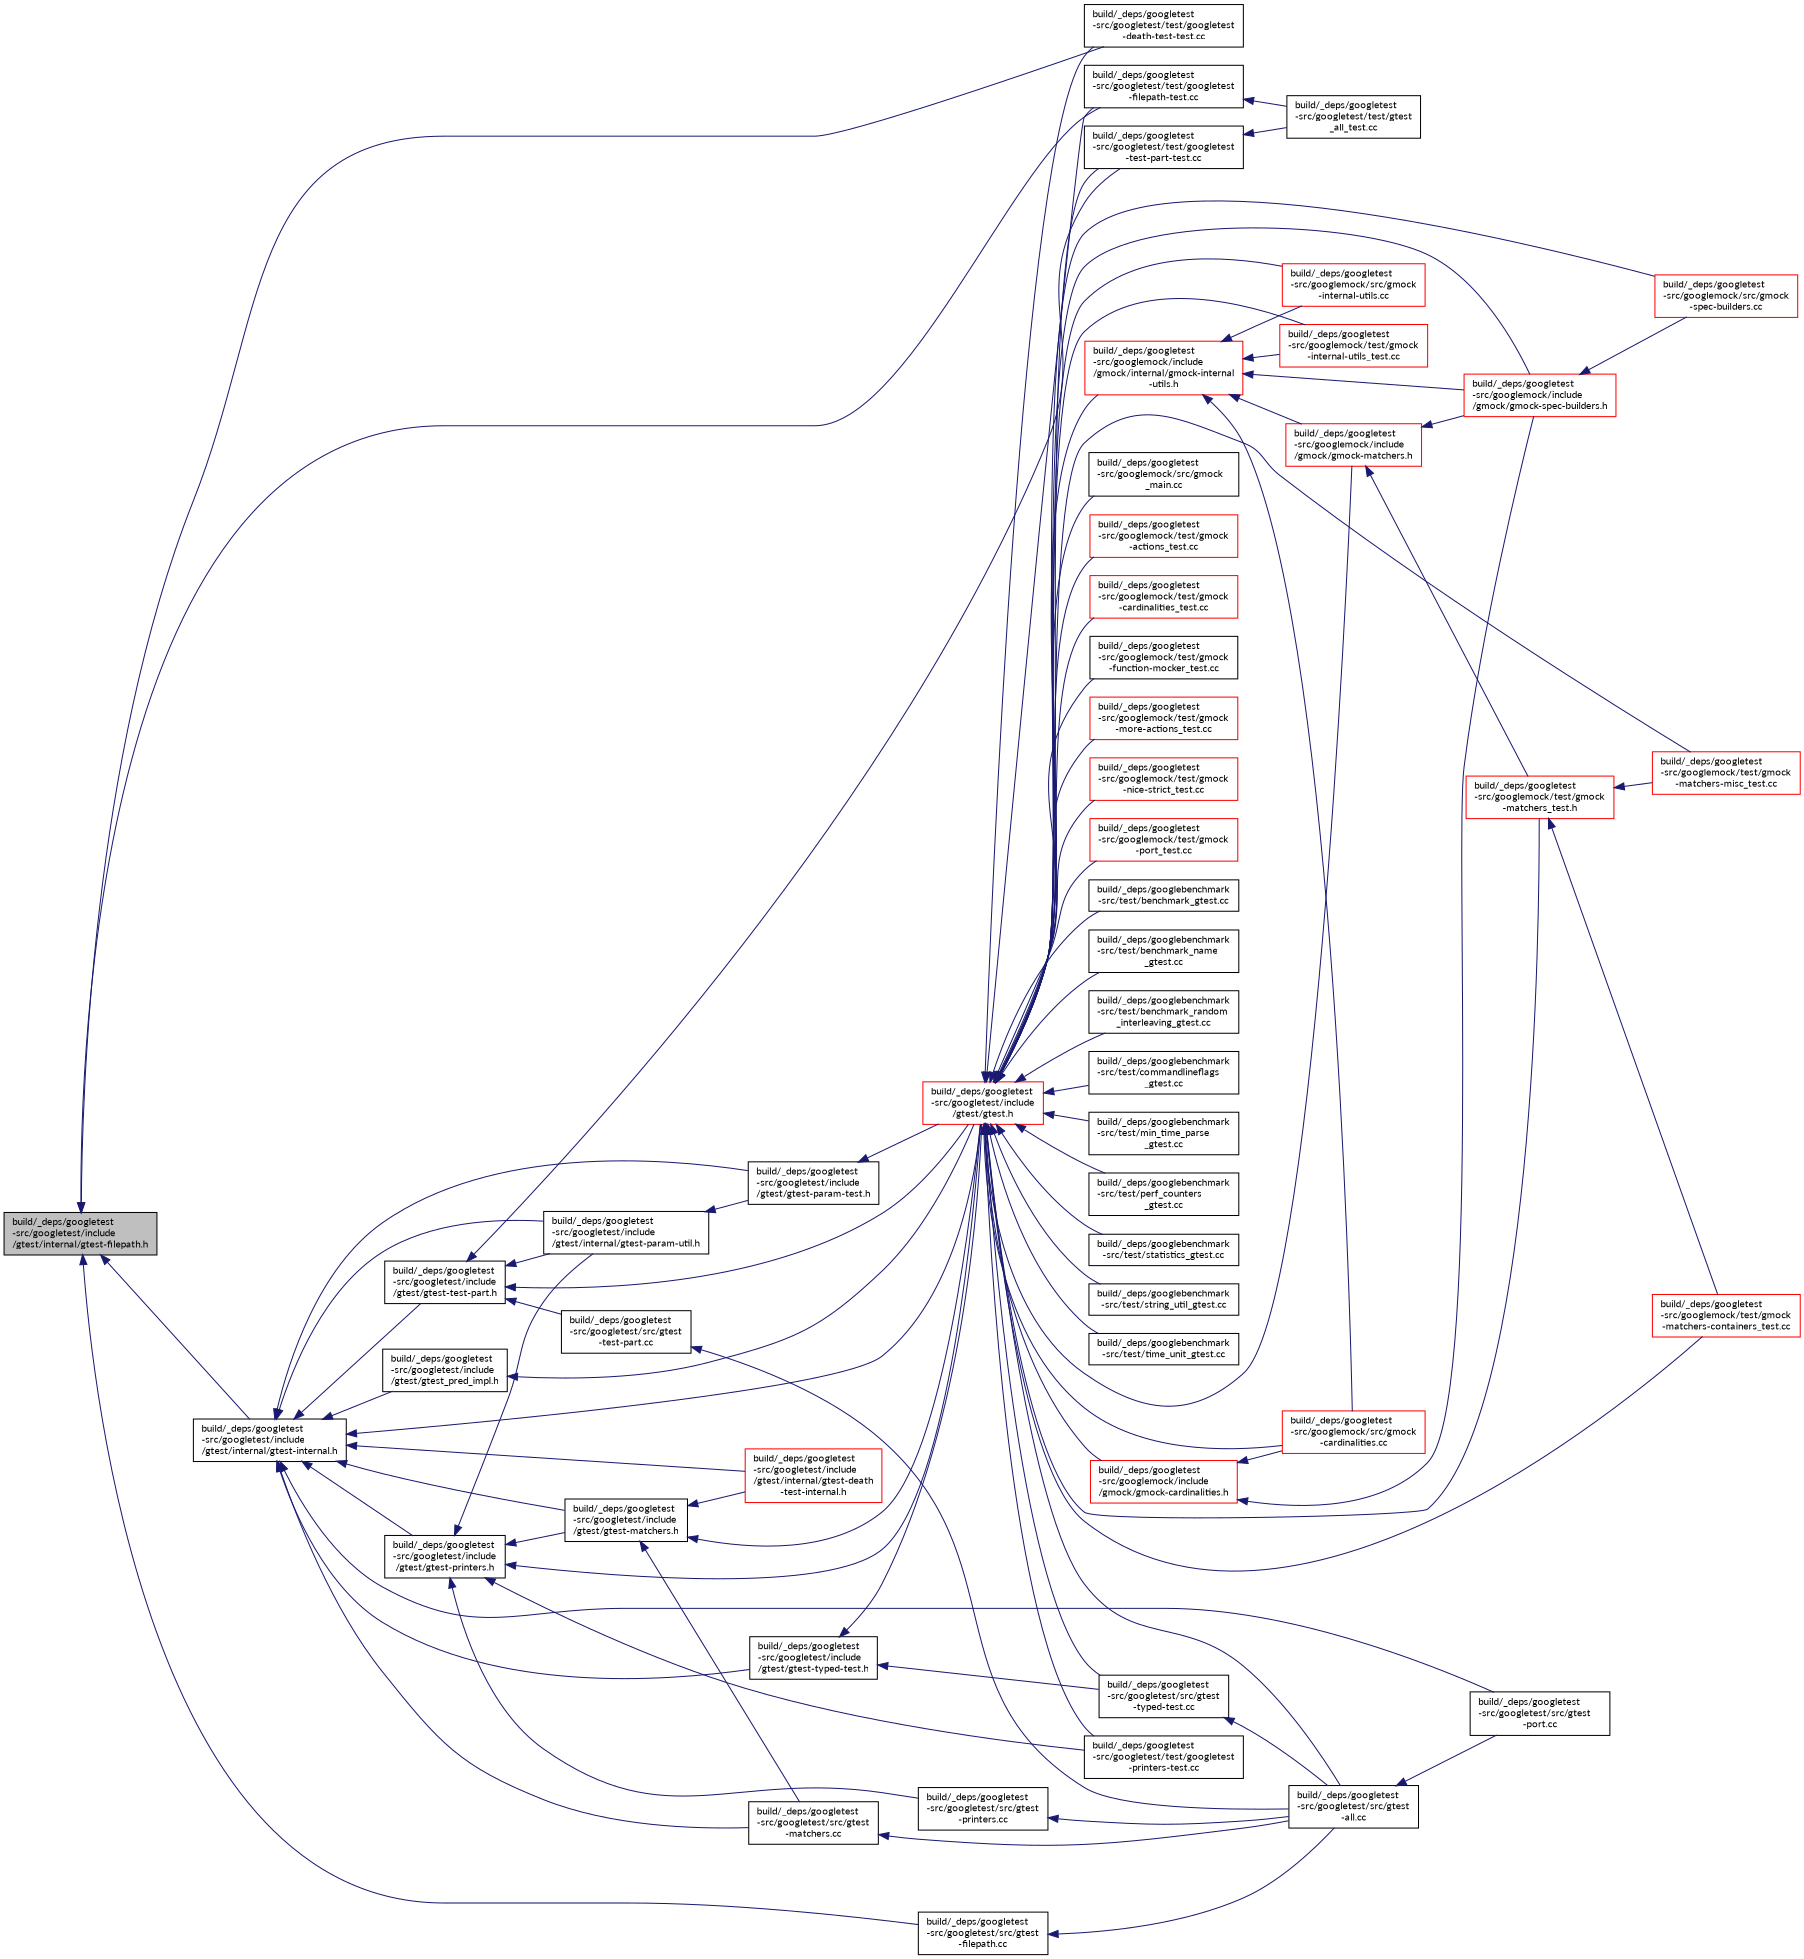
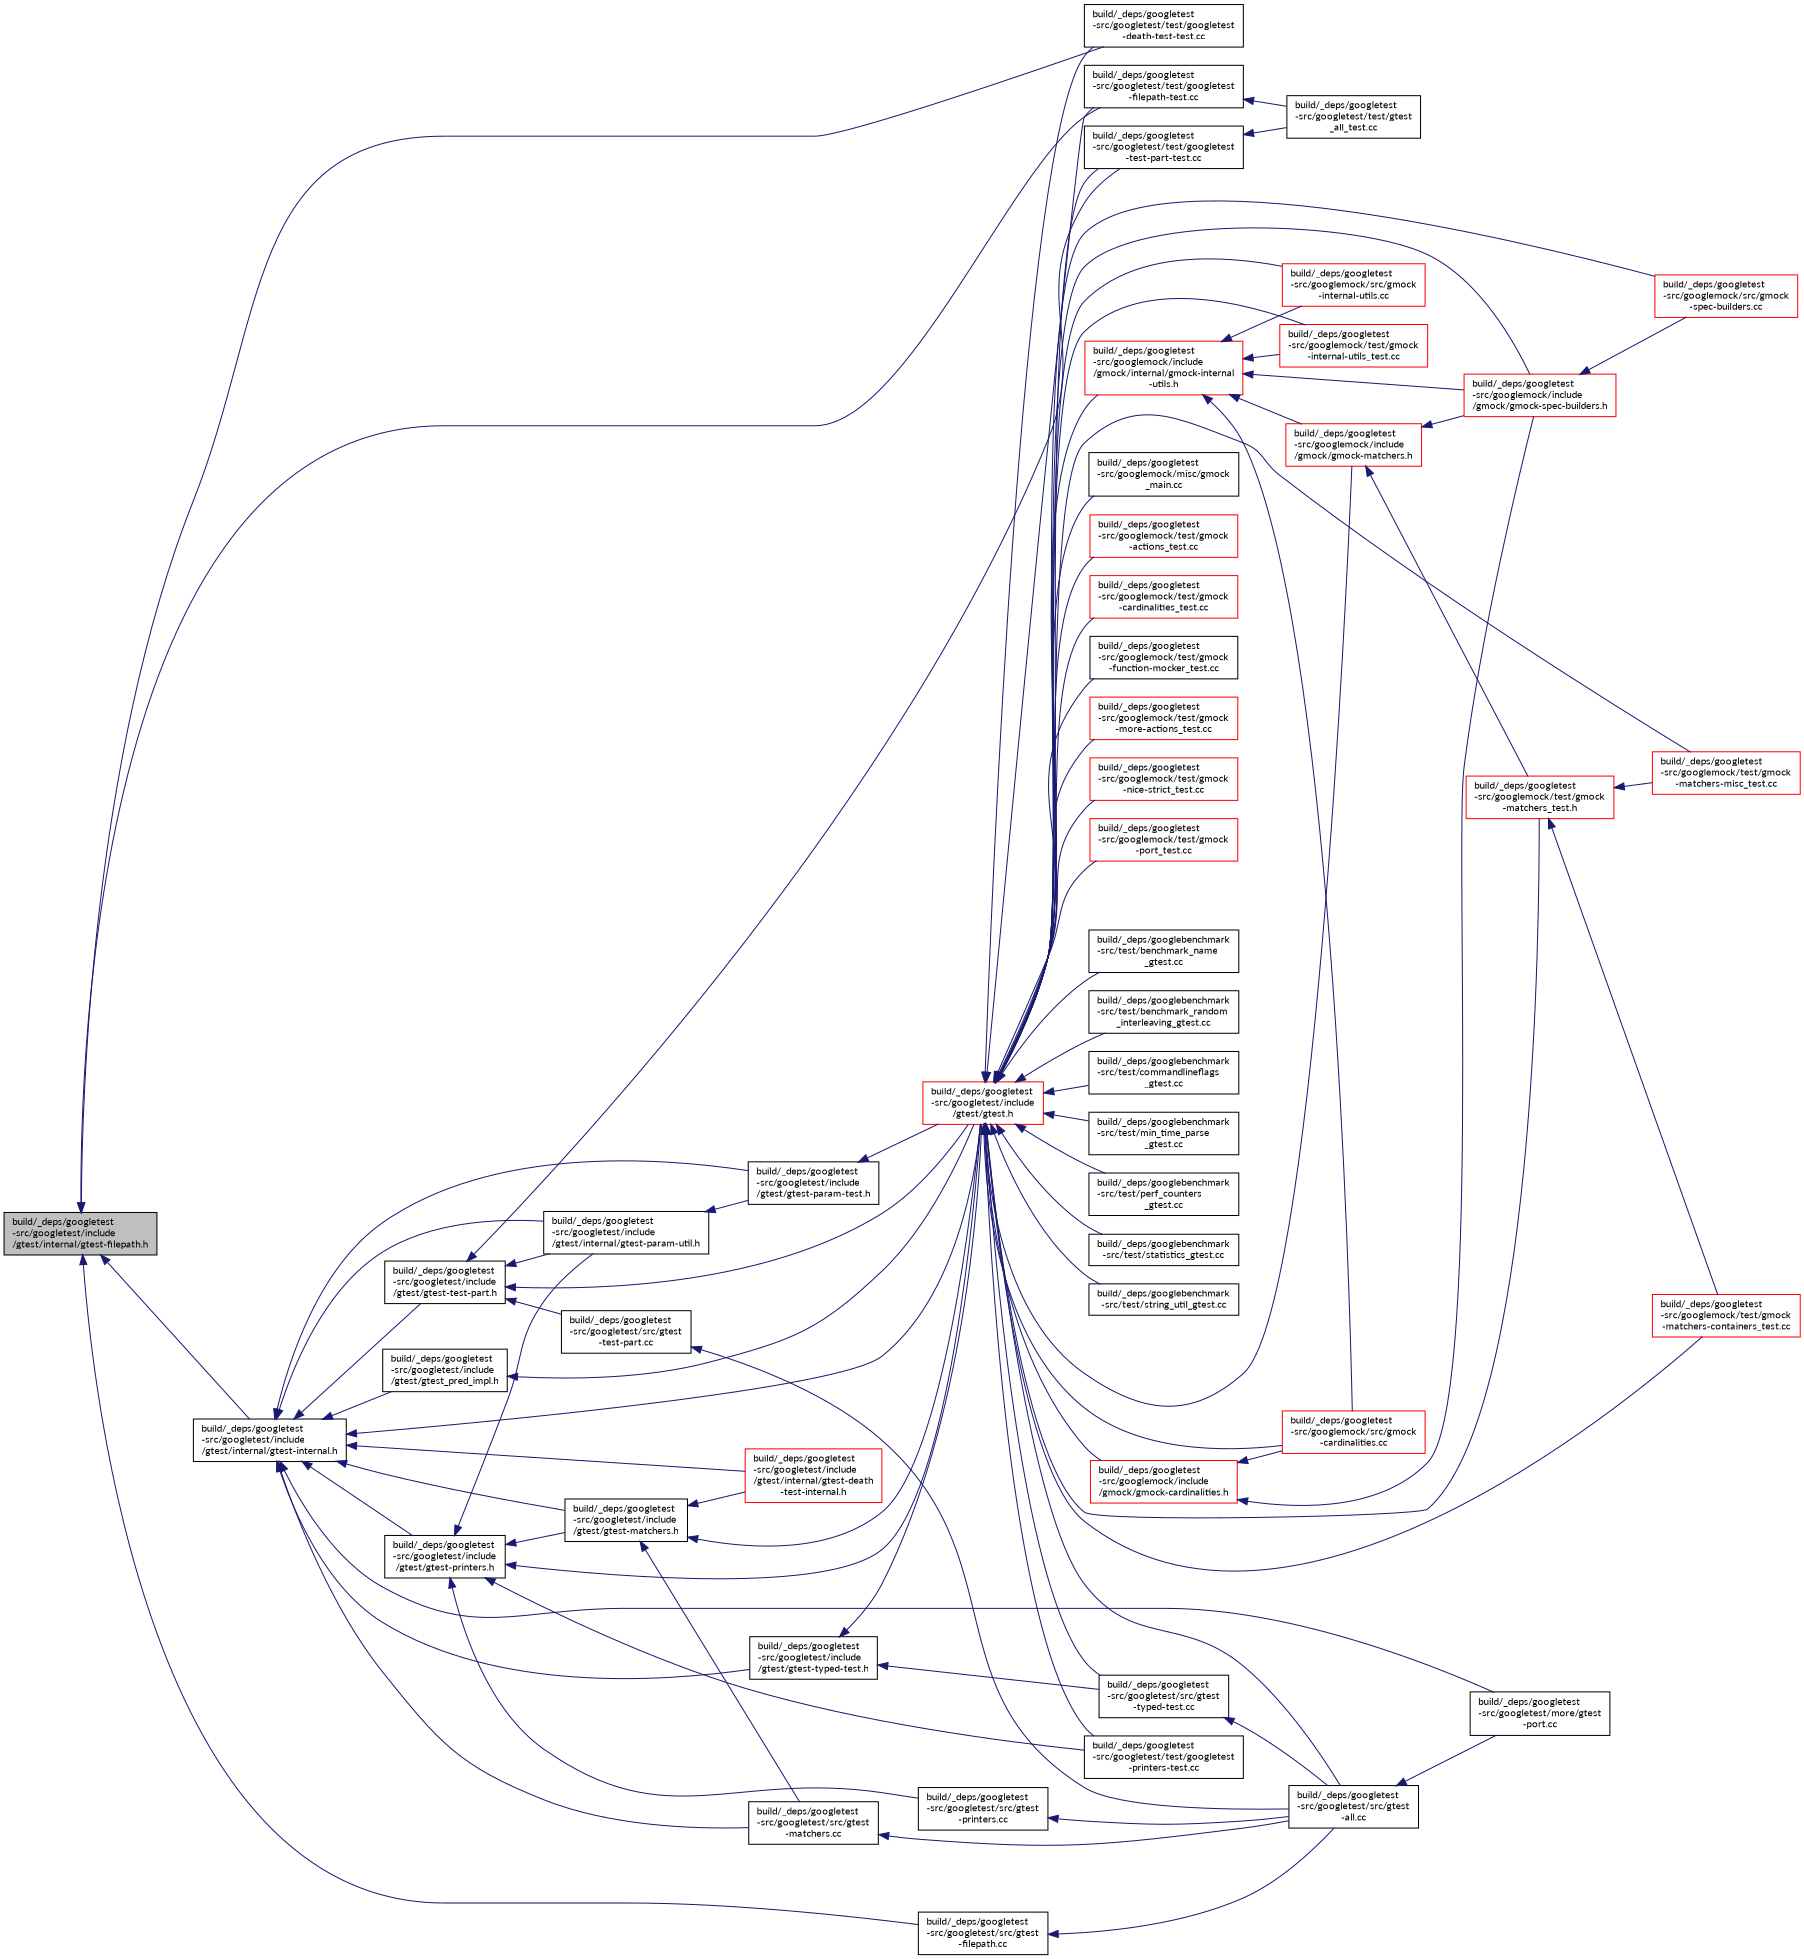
(1164, 474) -> (1164, 474)
(1164, 896) -> none
(1164, 1349) -> none
(1540, 1714) -> (1540, 1714)
